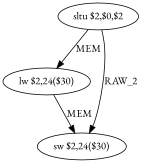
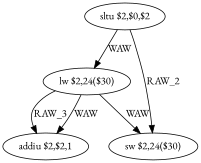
(89, 49) -> (120, 49)
(80, 114) -> (138, 114)
none -> (46, 146)
